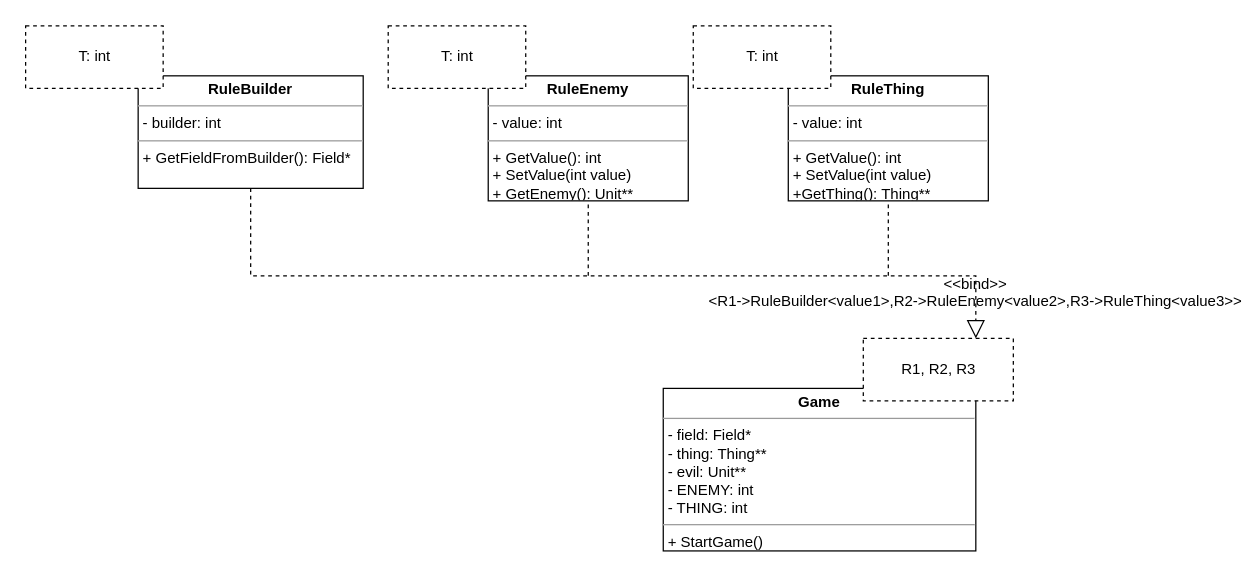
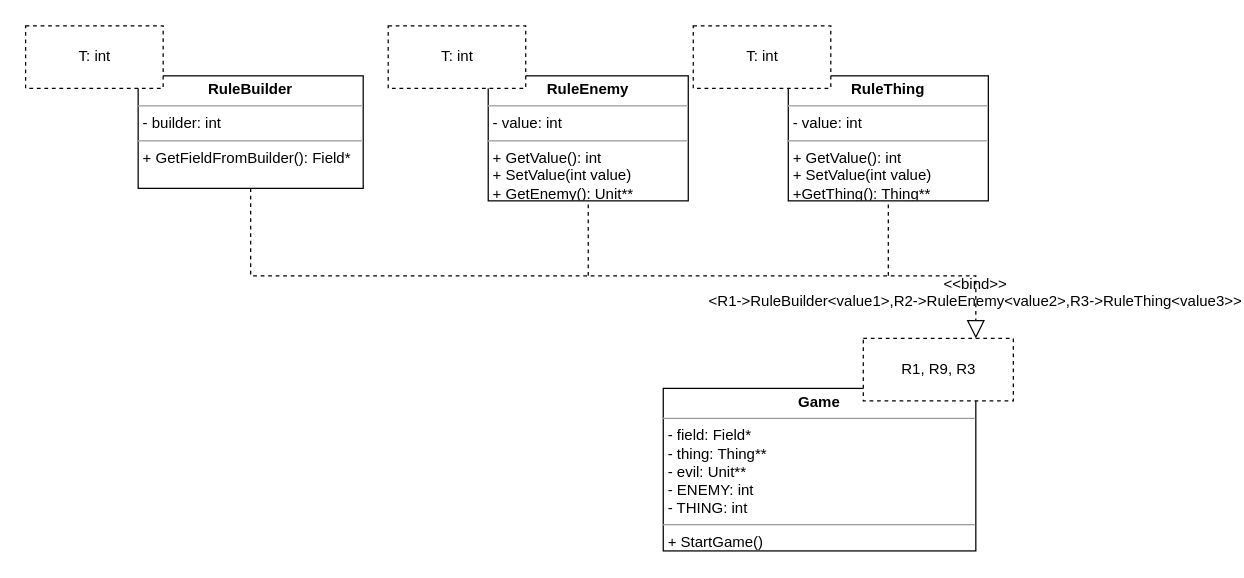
(939, 369) -> (939, 369)
